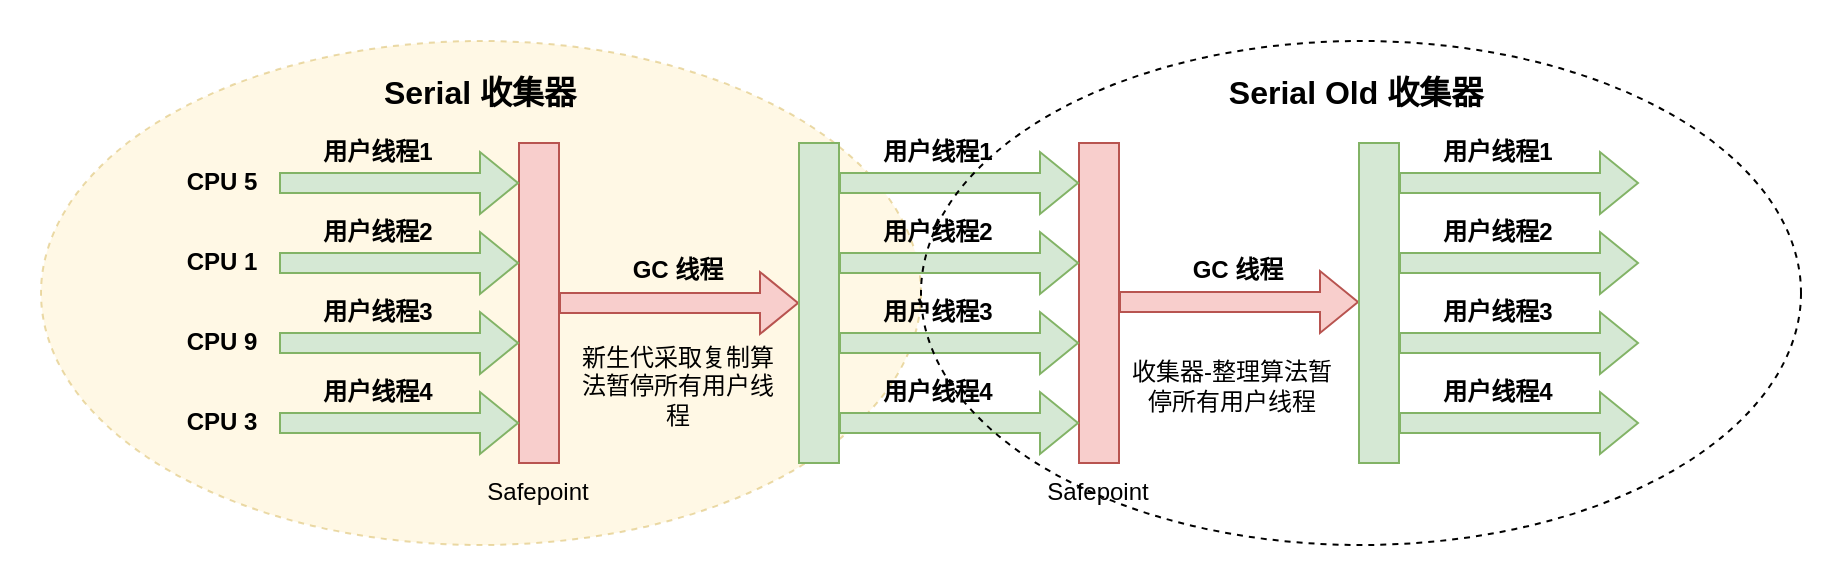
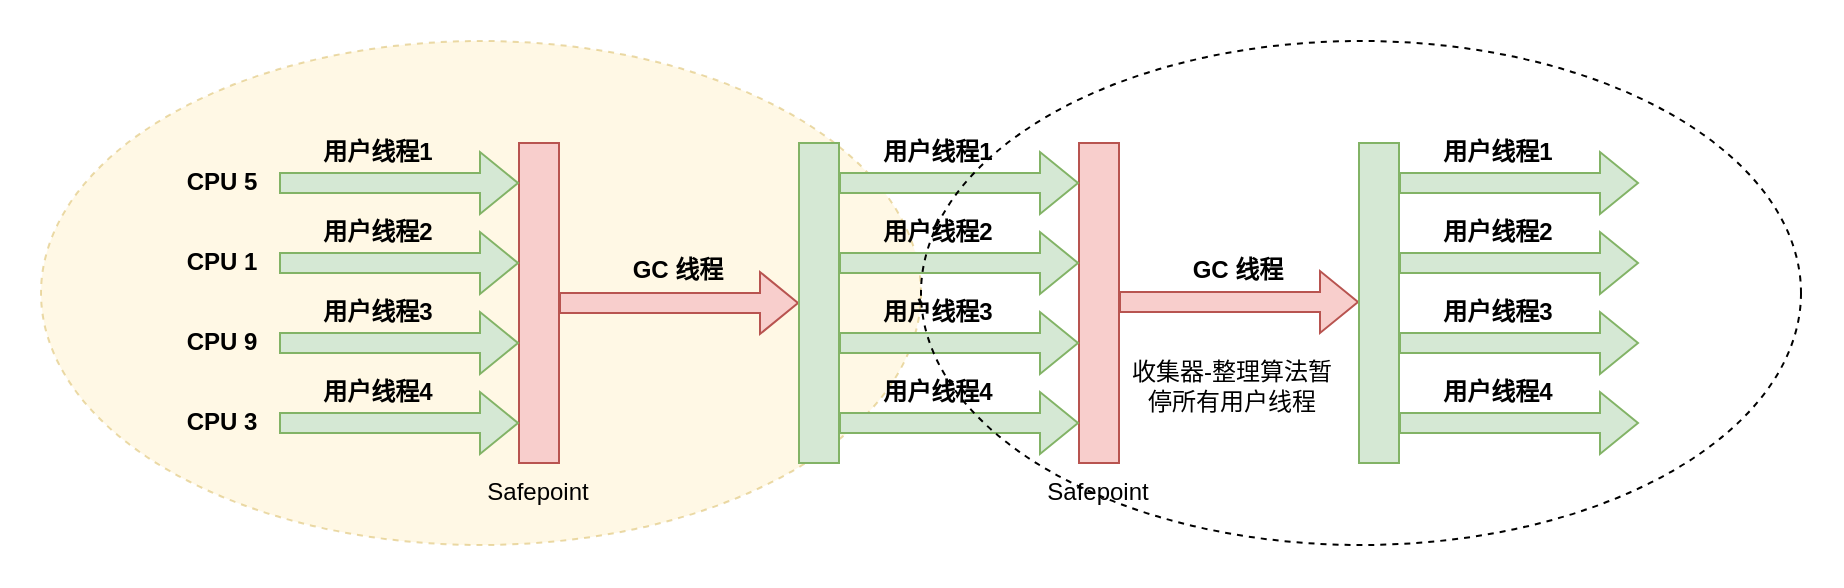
(481, 93) -> none
(1357, 93) -> none
(679, 387) -> none
